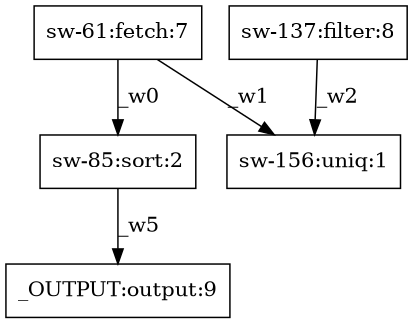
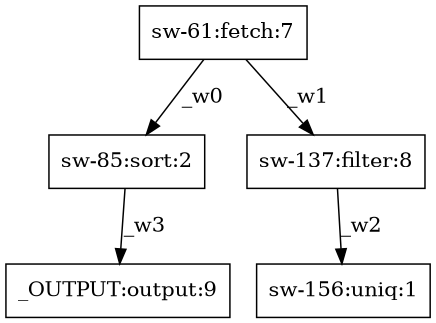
(210, 93) -> (275, 91)
(139, 226) -> (145, 226)
